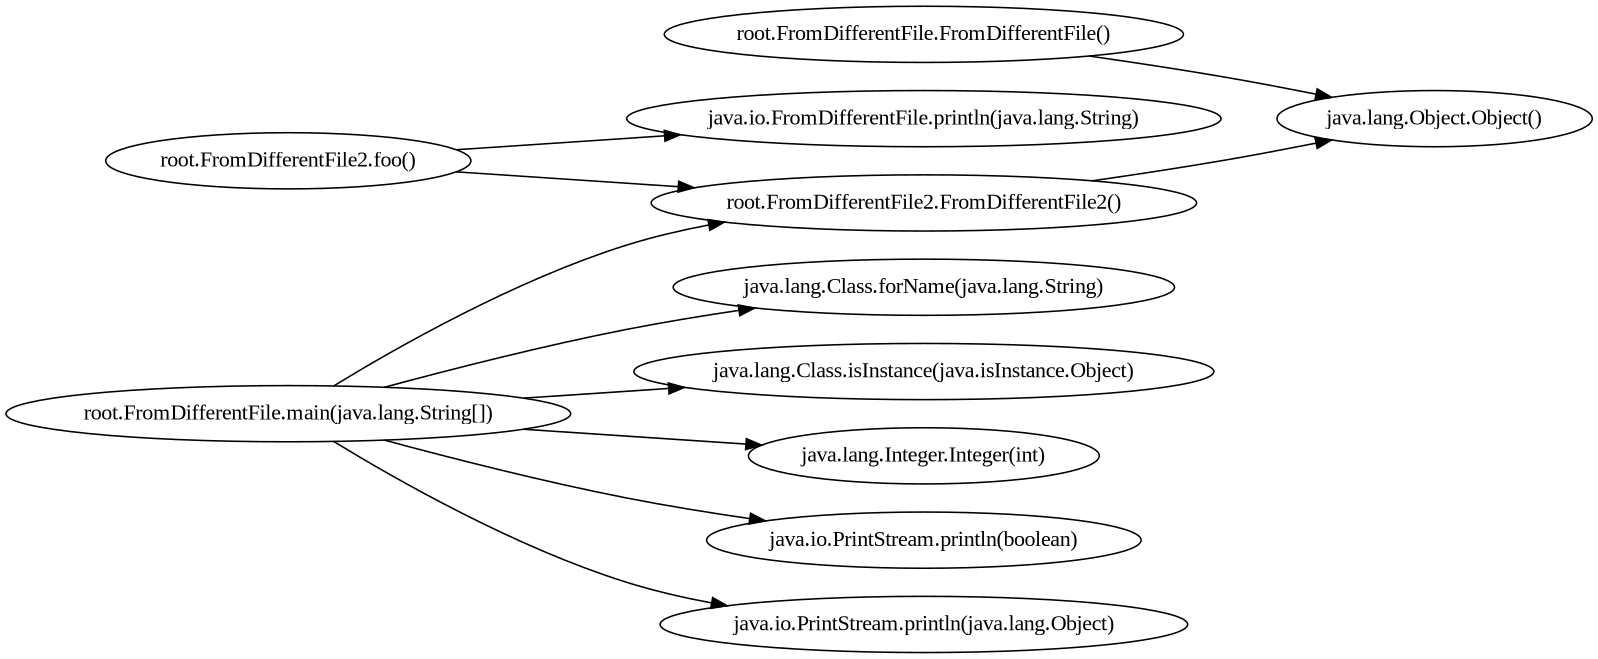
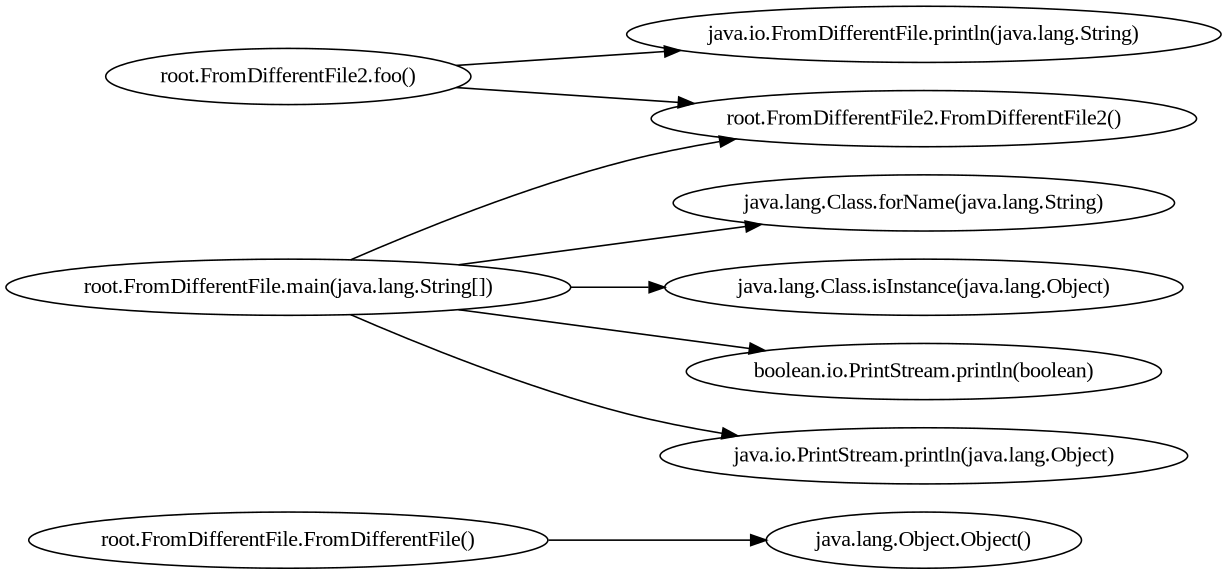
(1204, 164) -> none
(924, 372) -> (924, 287)
(924, 456) -> none
(924, 540) -> (924, 372)
